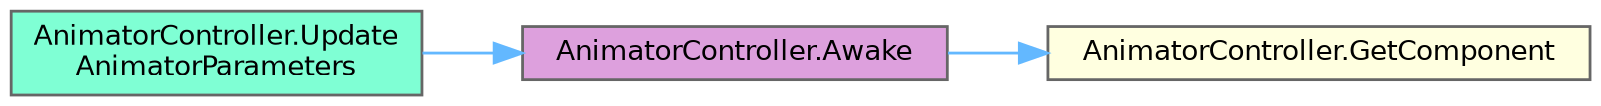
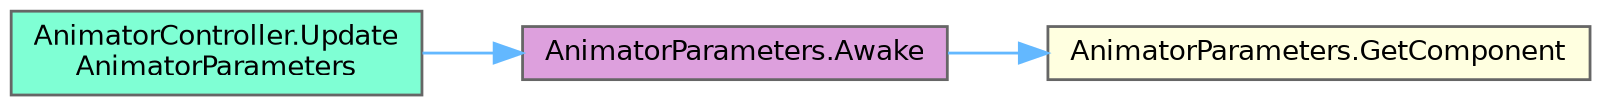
(735, 53) -> (735, 53)
(1319, 53) -> (1319, 53)
